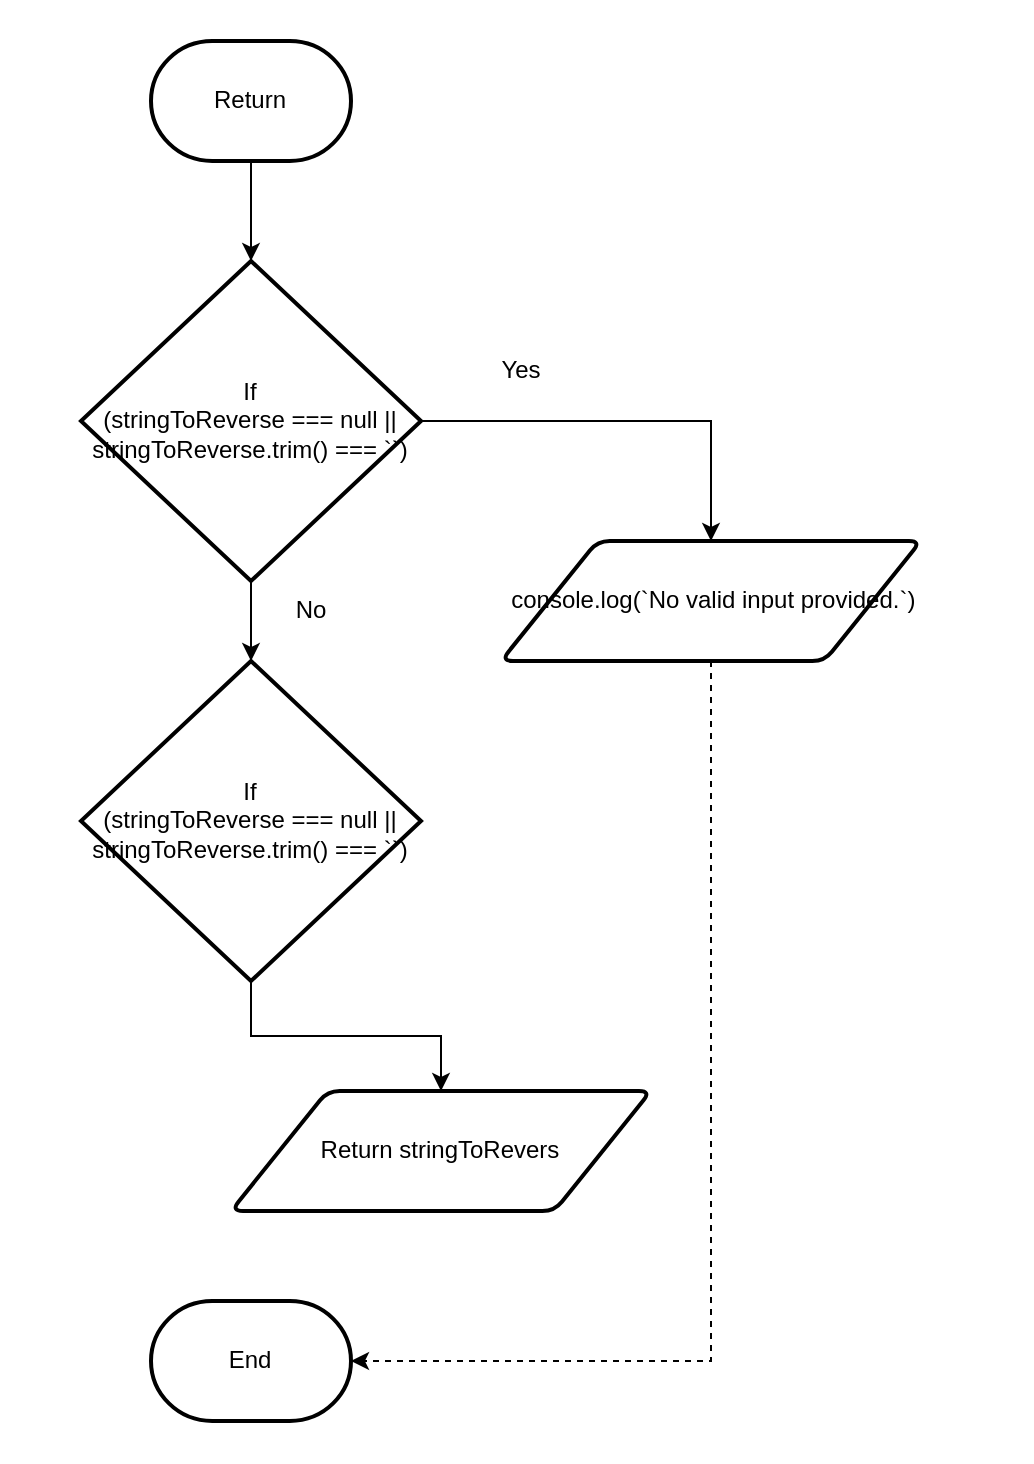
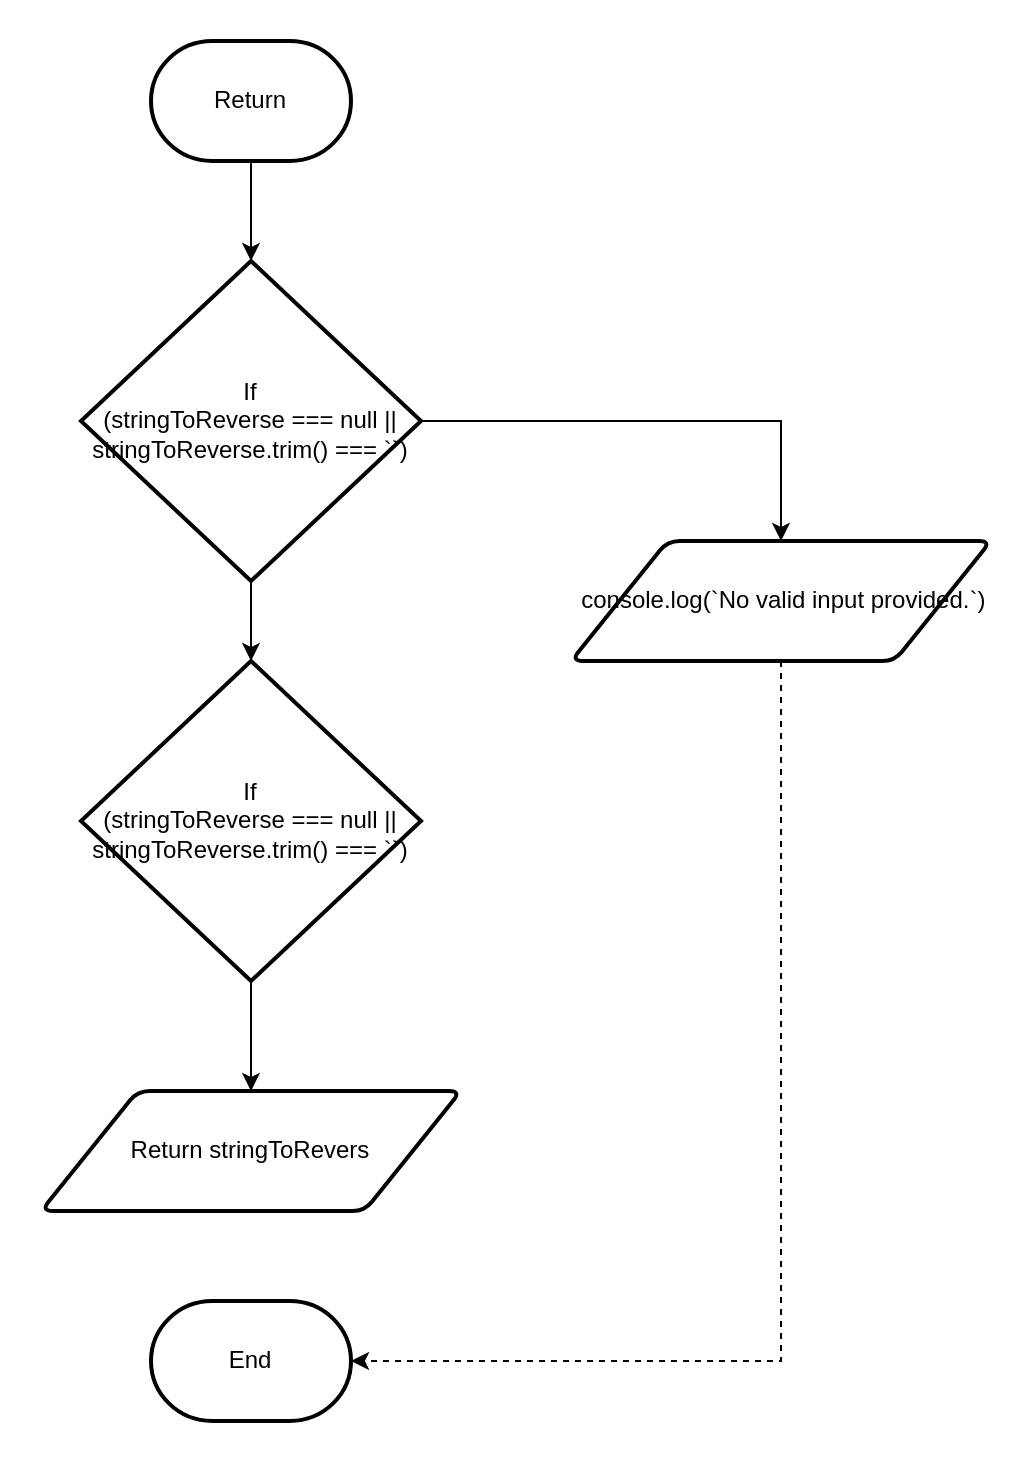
(521, 371) -> none
(711, 601) -> (781, 601)
(311, 611) -> none
(441, 1151) -> (251, 1151)
